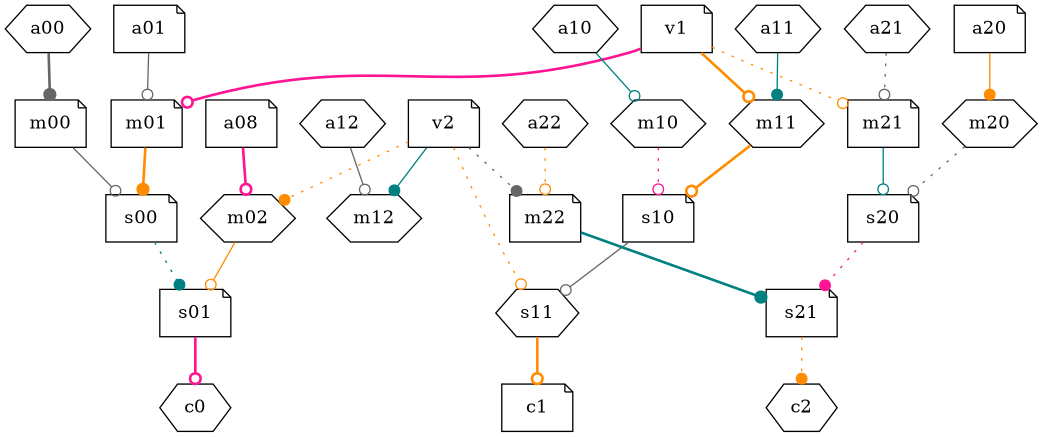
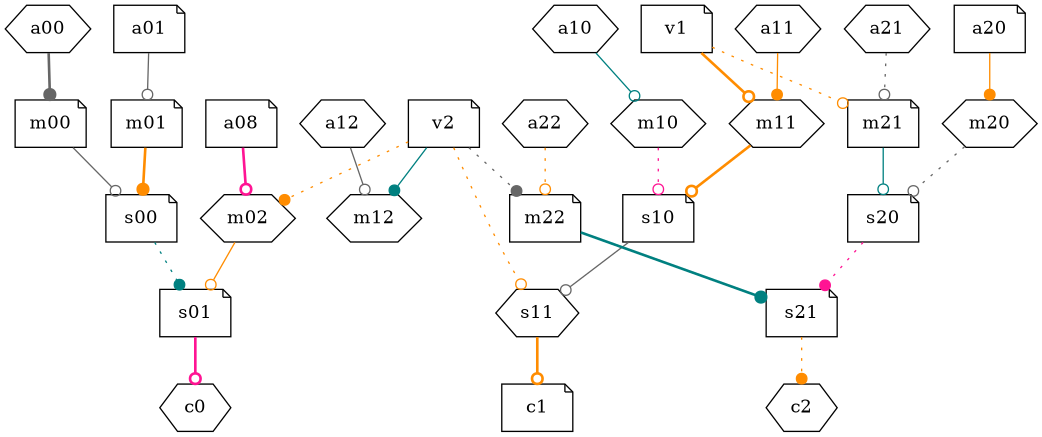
(777, 67) -> (777, 67)
(417, 76) -> none
